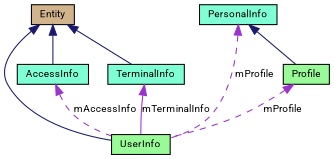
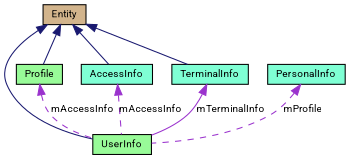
(276, 48) -> (50, 49)
(283, 109) -> (83, 109)
